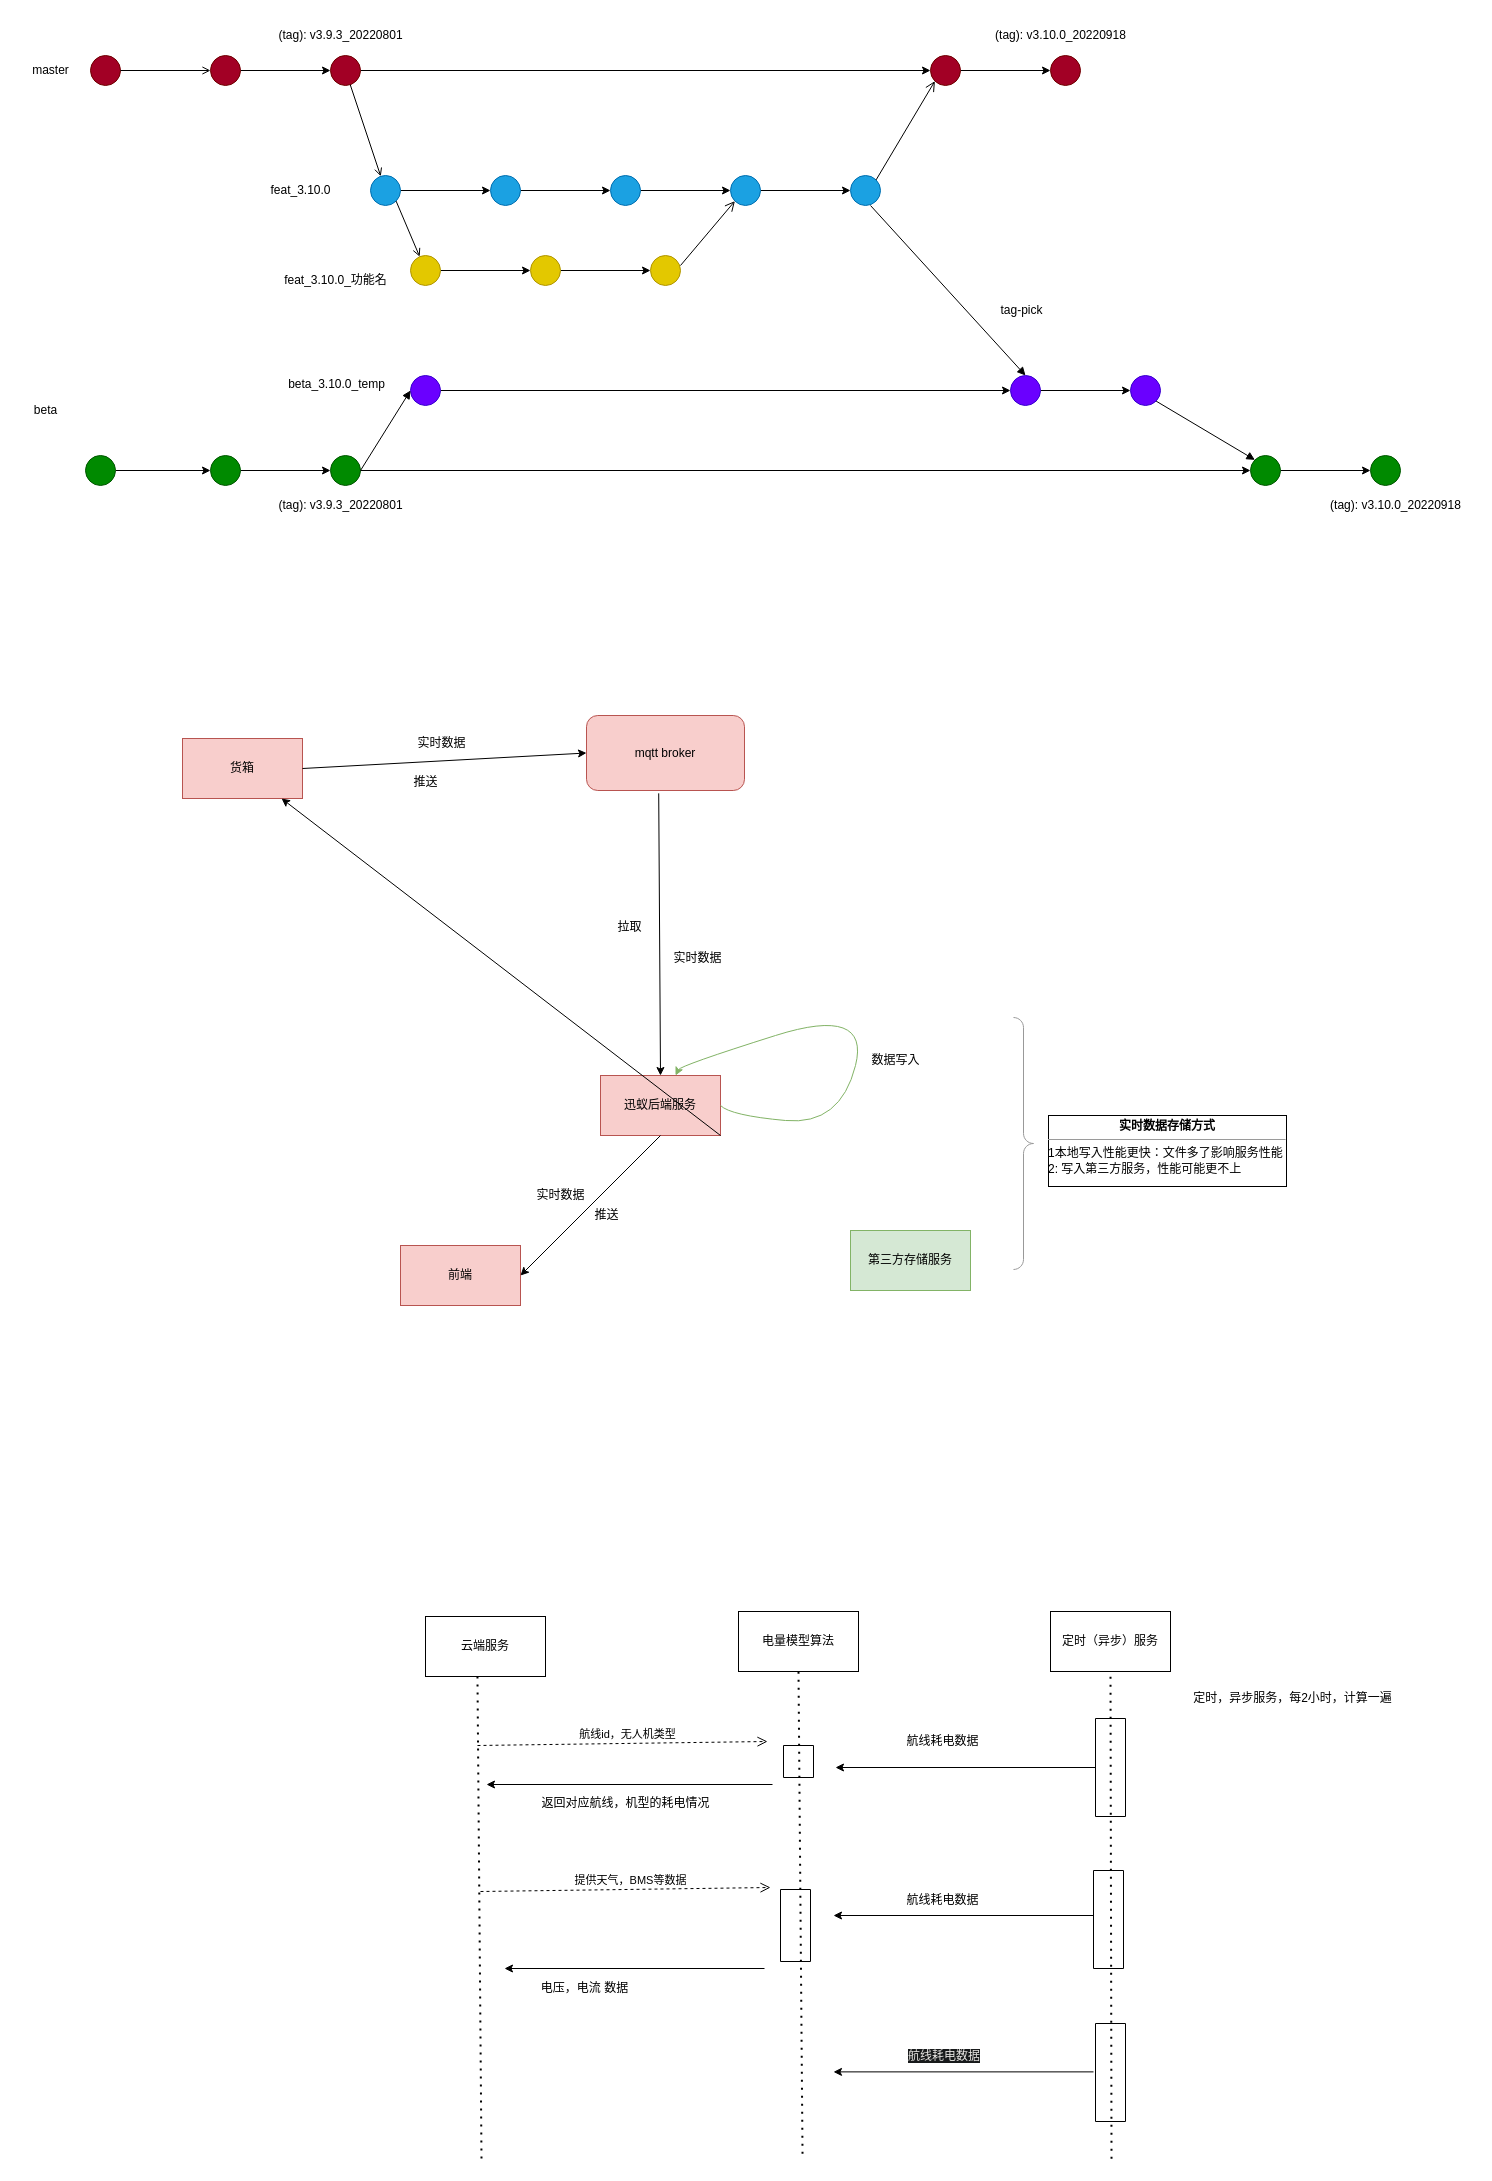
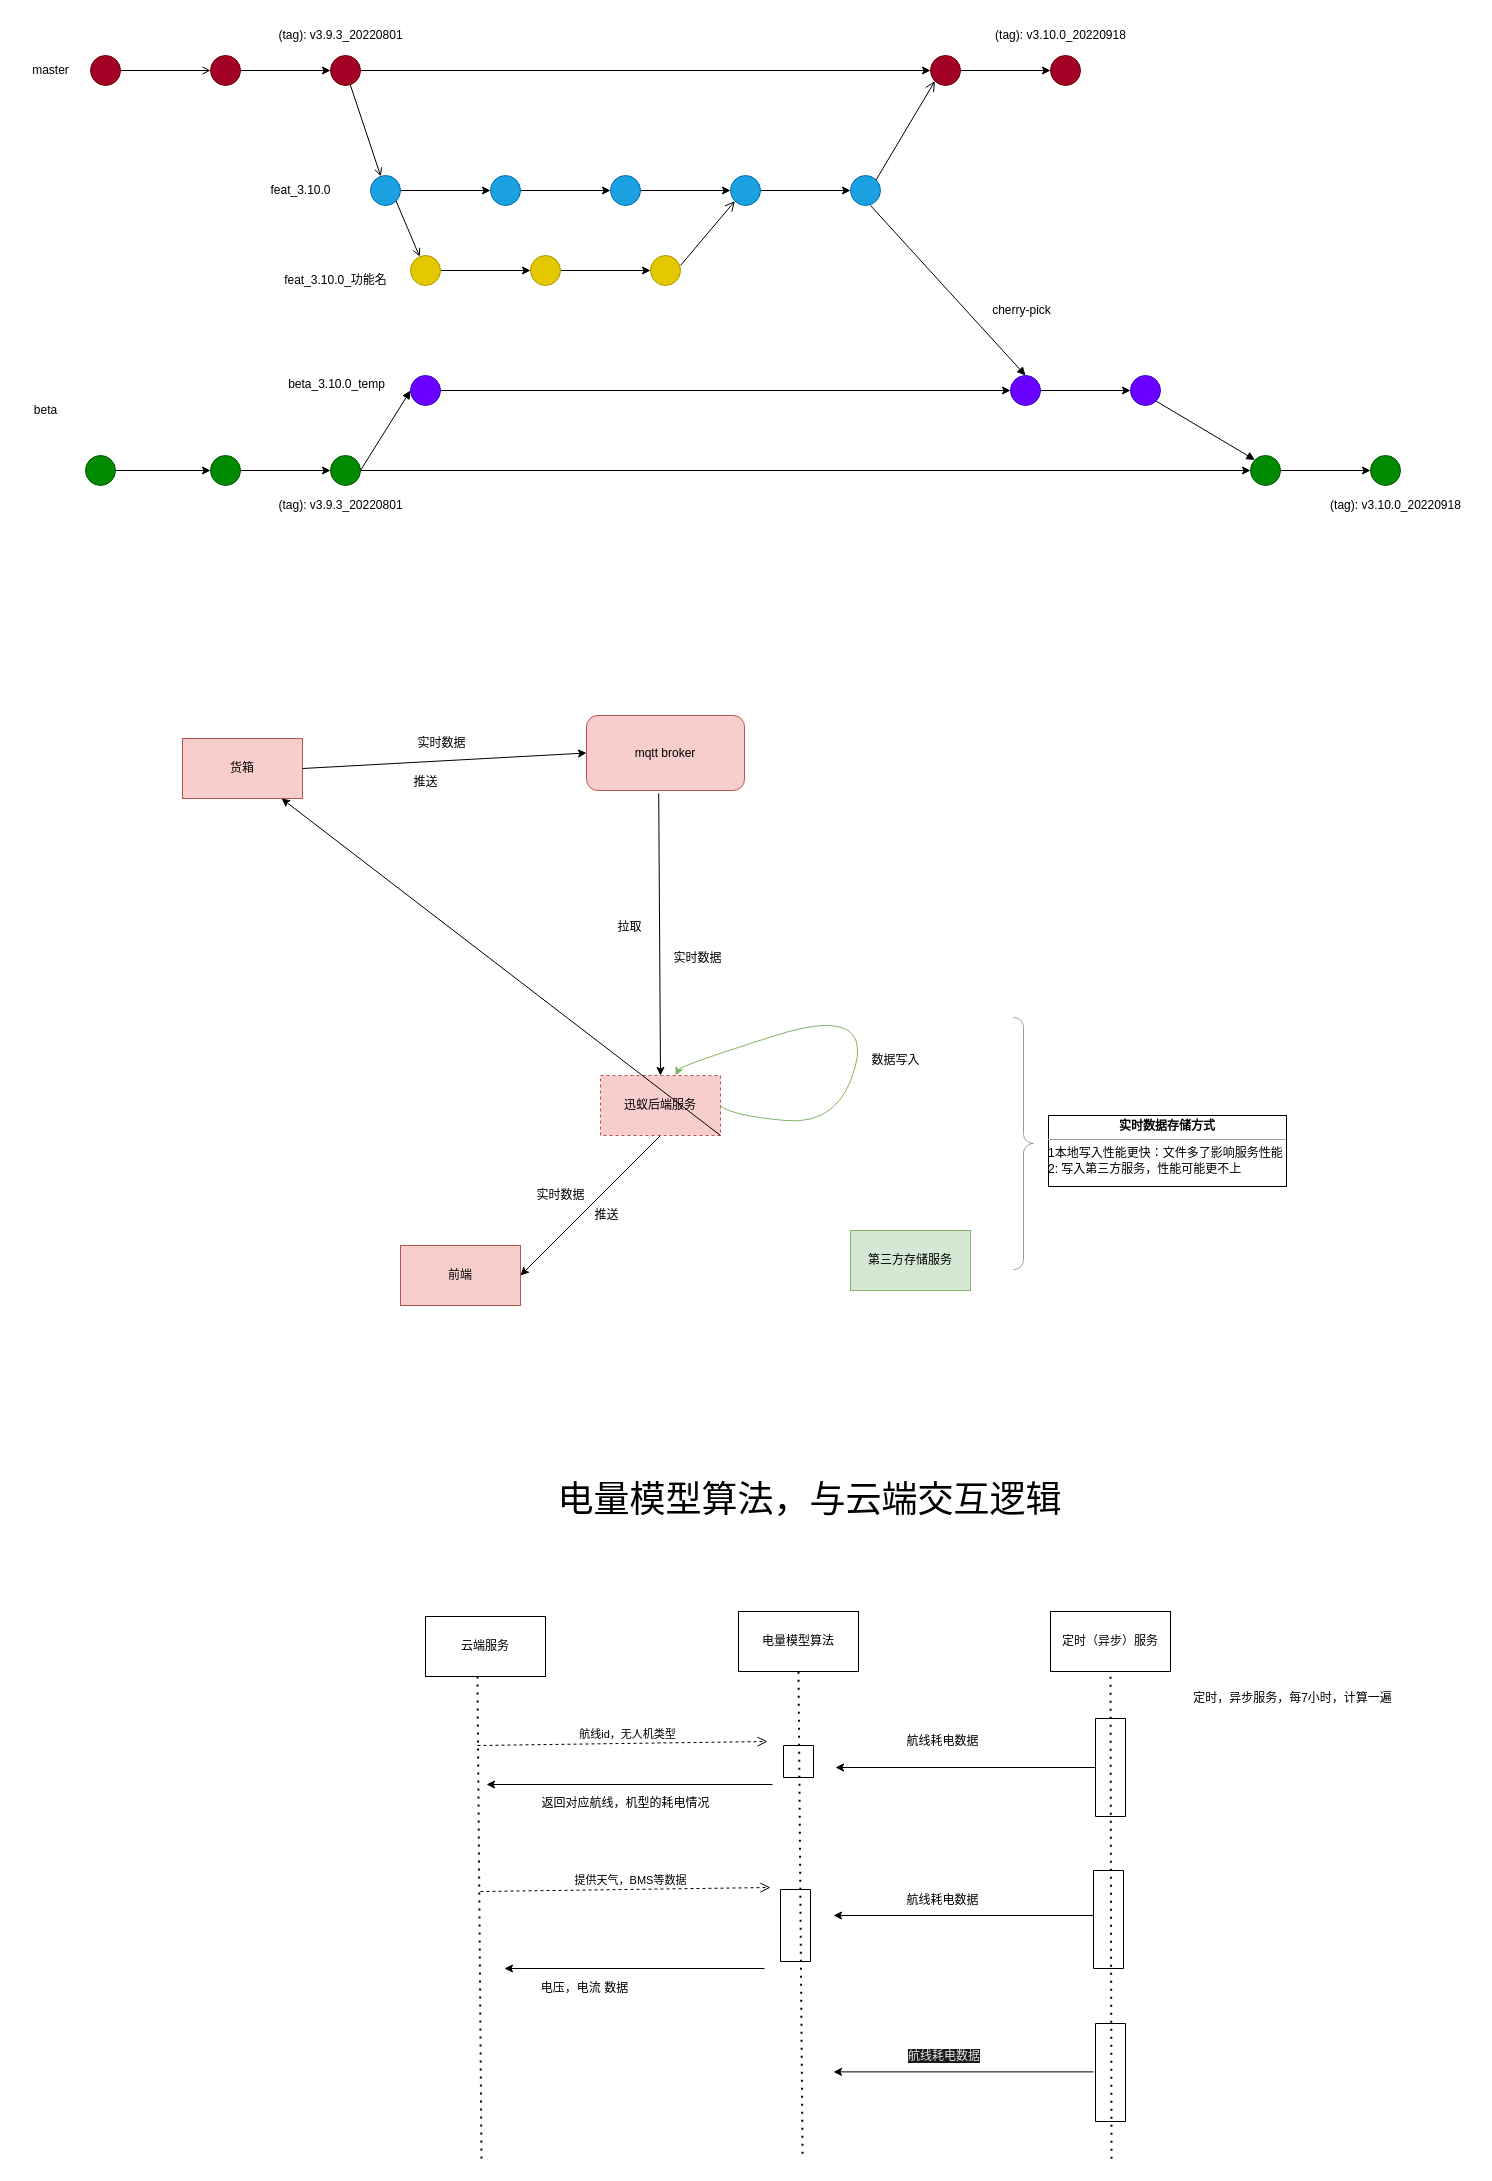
(1022, 311) -> (1022, 311)
(661, 1106) -> (661, 1106)
none -> (810, 1499)
(1293, 1699) -> (1293, 1699)
